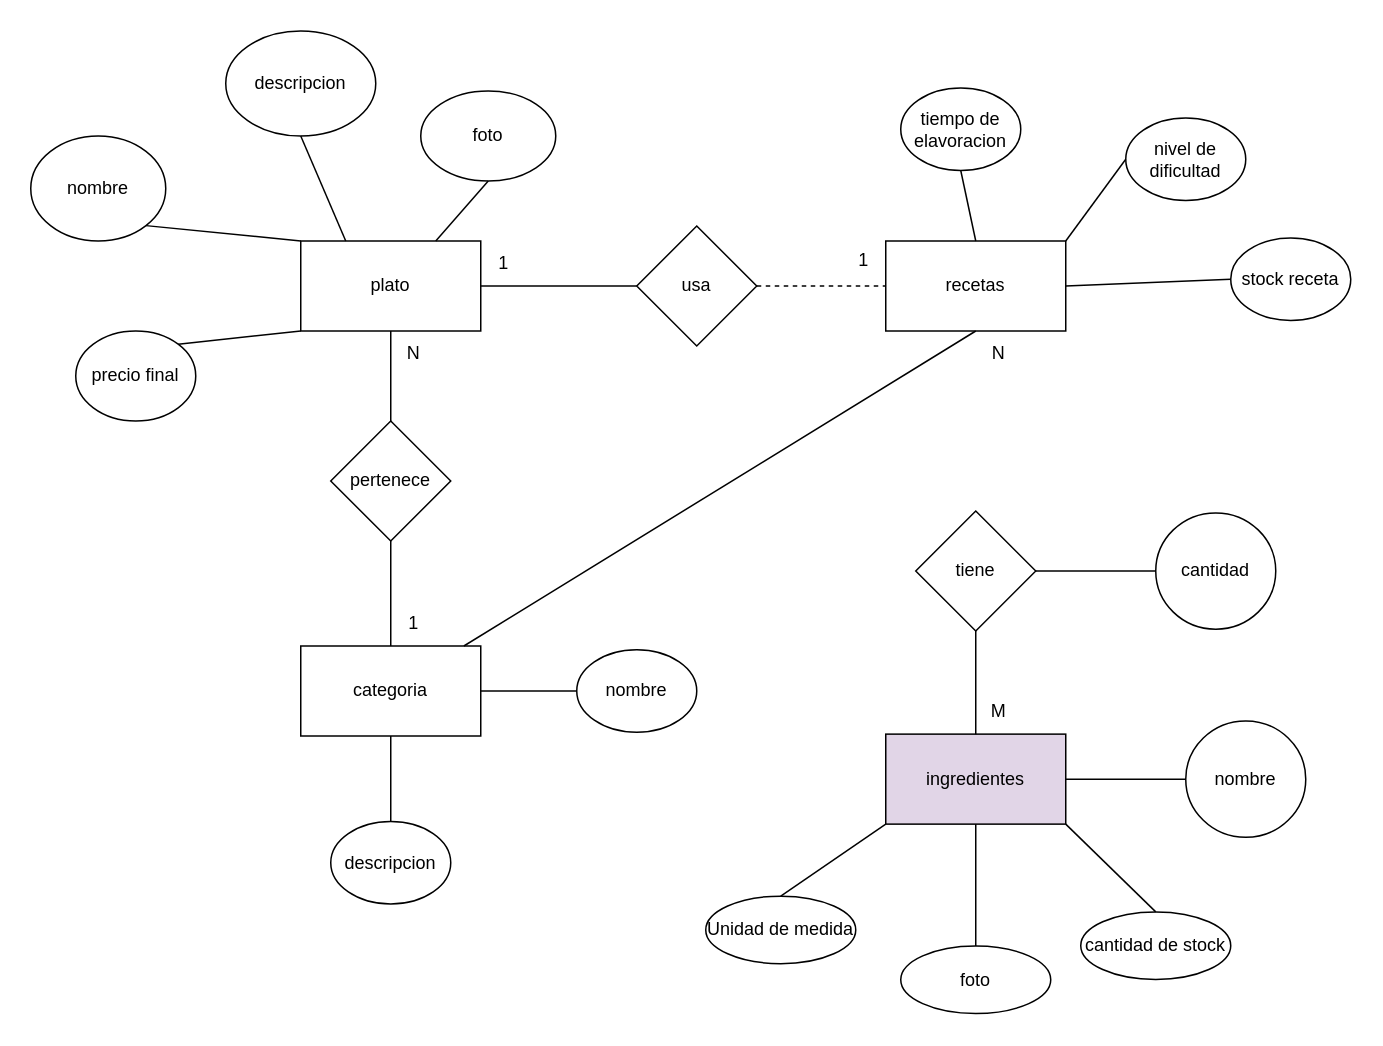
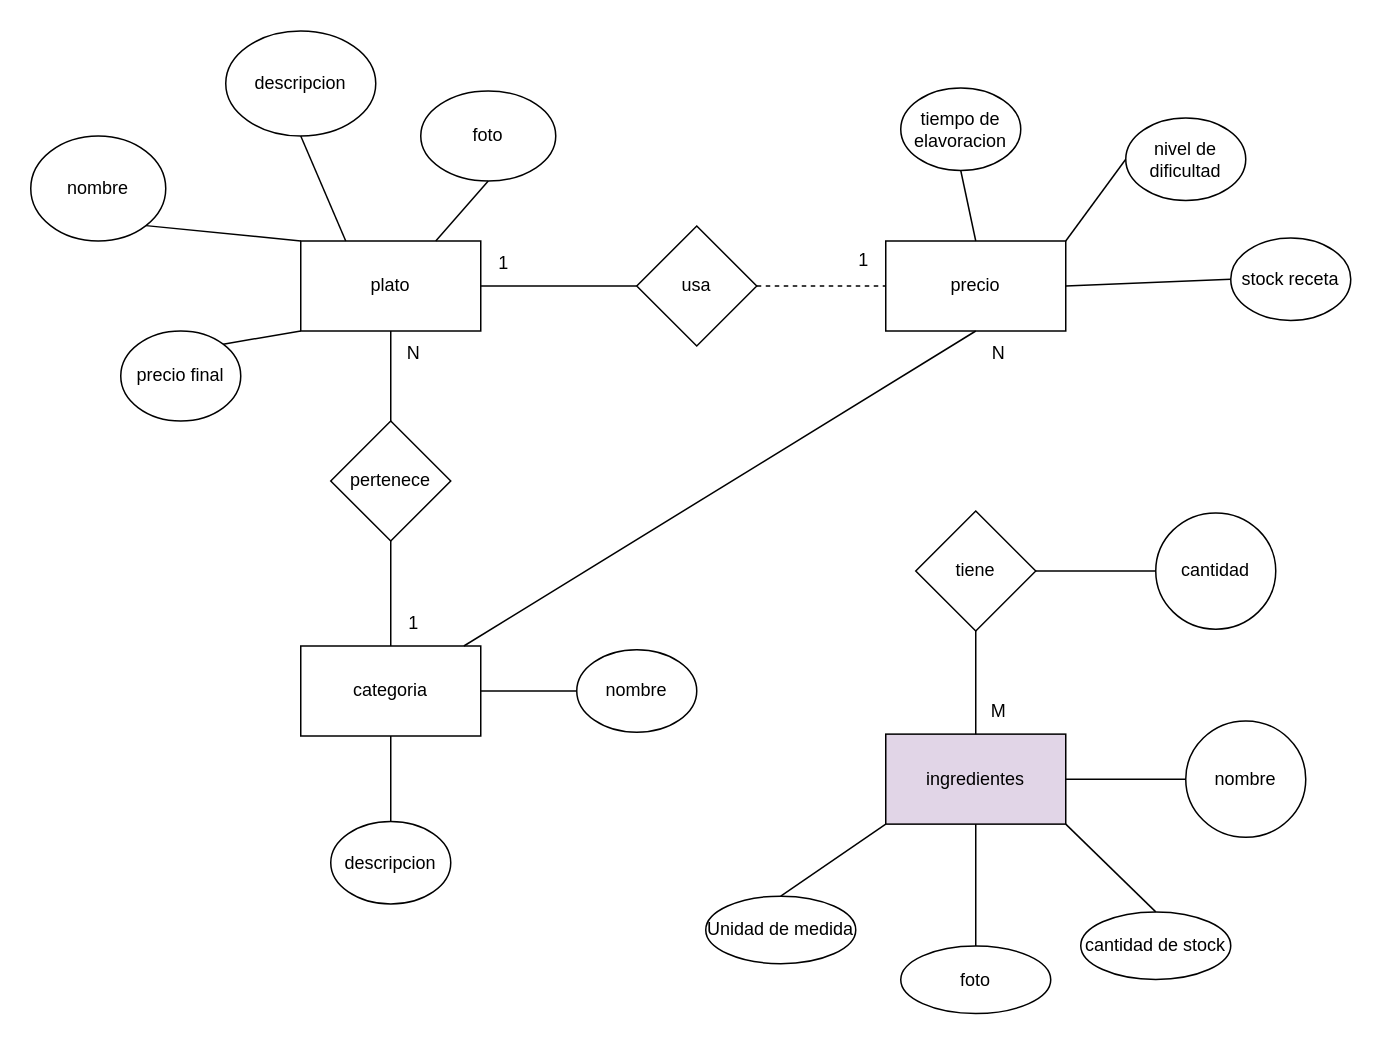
(976, 286) -> (976, 286)
(136, 376) -> (181, 376)
